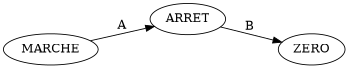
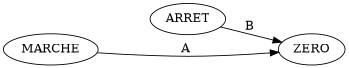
(118, 35) -> (184, 56)
